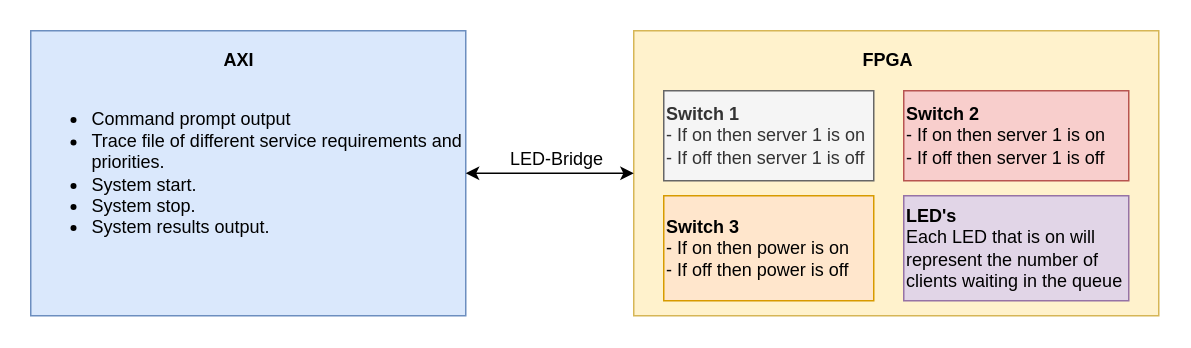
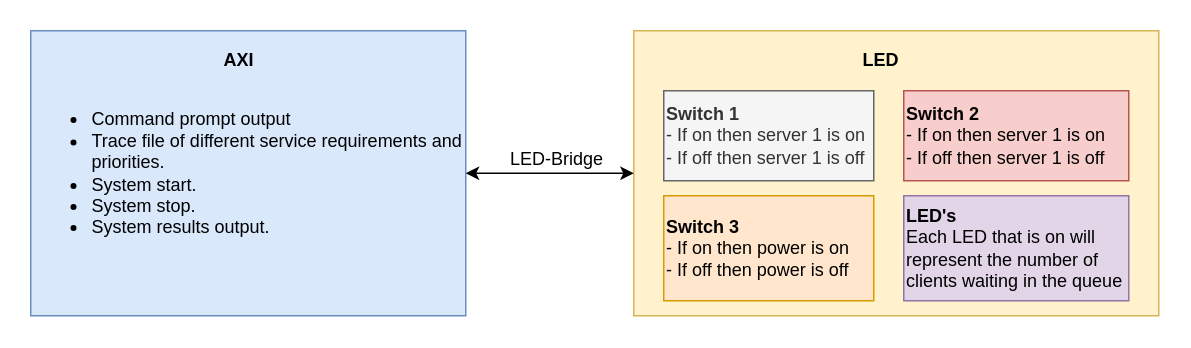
(883, 61) -> (878, 61)
